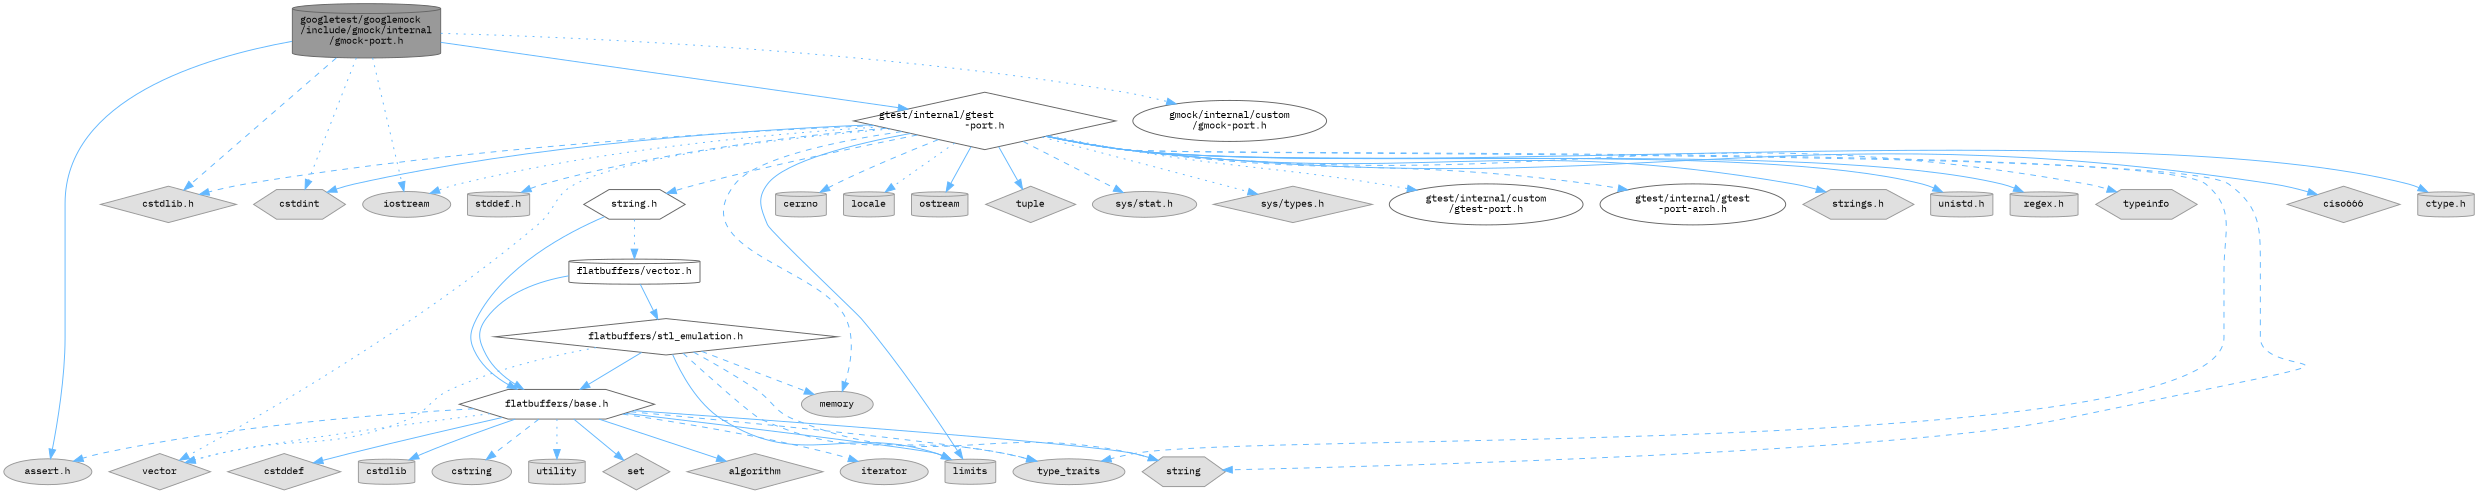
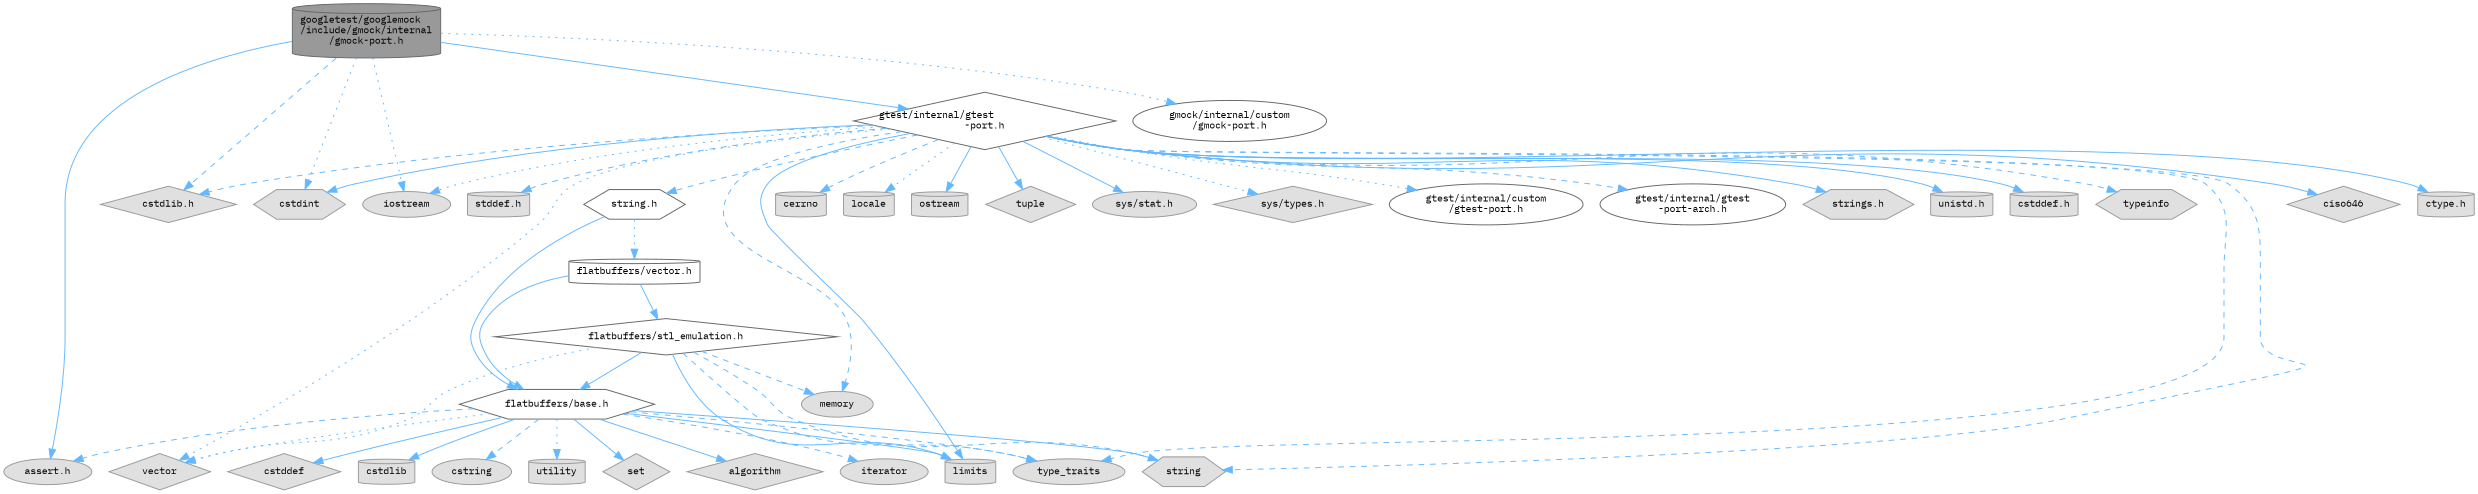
(1069, 165) -> (1069, 165)
(2044, 204) -> (2044, 204)
(2344, 204) -> (2344, 204)
